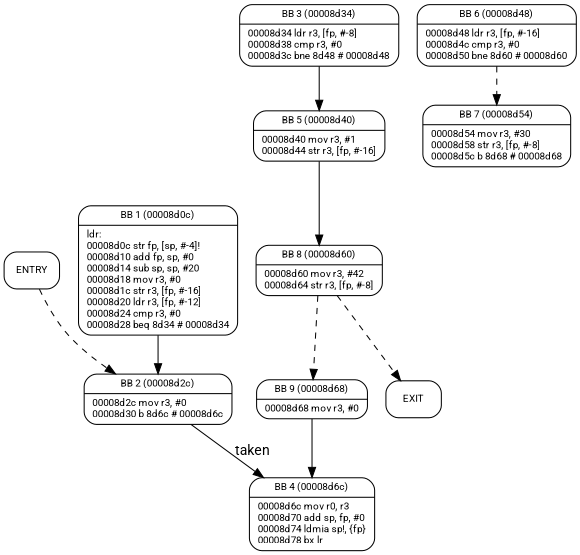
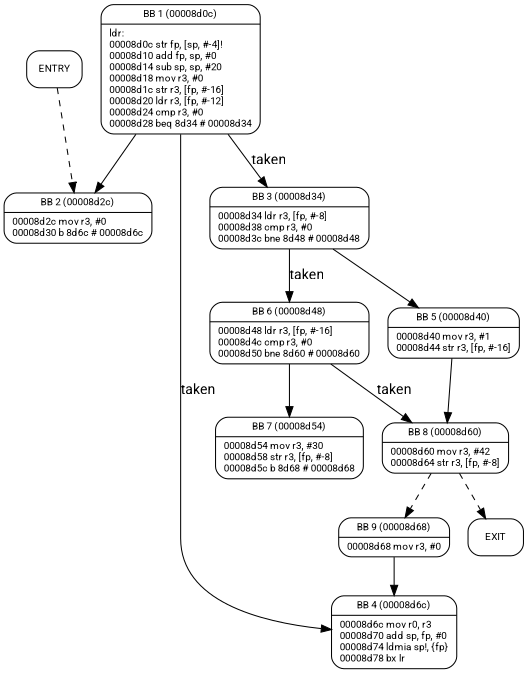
(497, 80) -> (289, 385)
none -> (244, 156)
none -> (289, 270)
none -> (367, 390)
(223, 448) -> (181, 428)
